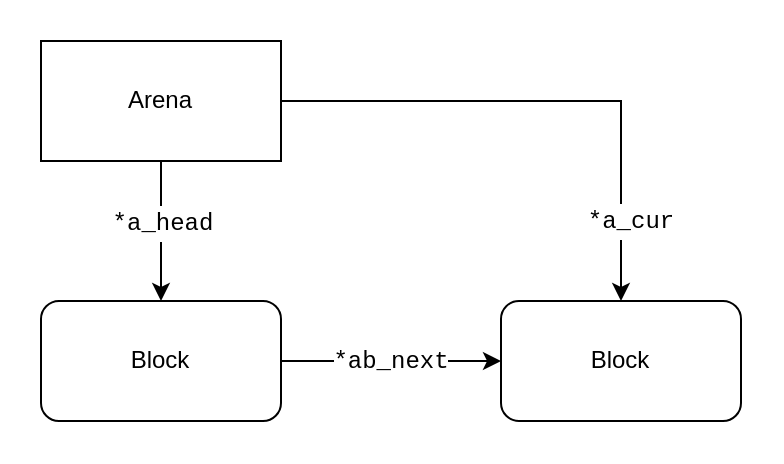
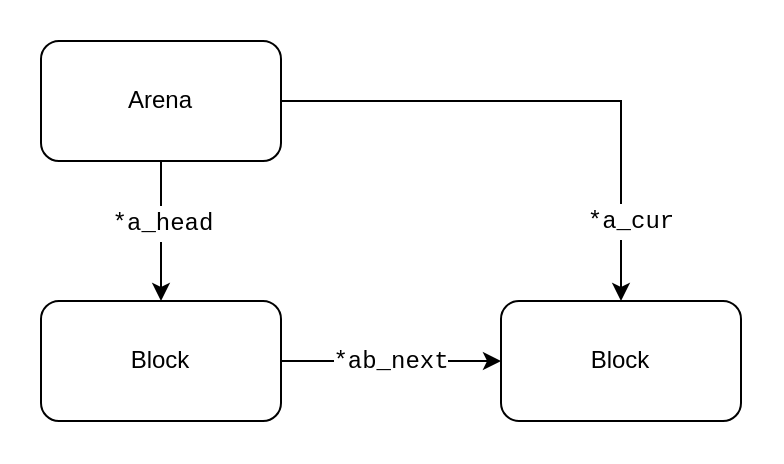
(161, 101) -> (161, 101)
